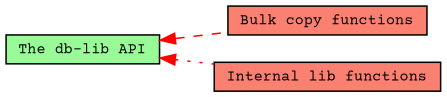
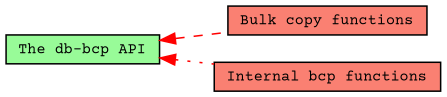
(83, 49) -> (83, 49)
(327, 77) -> (327, 77)
